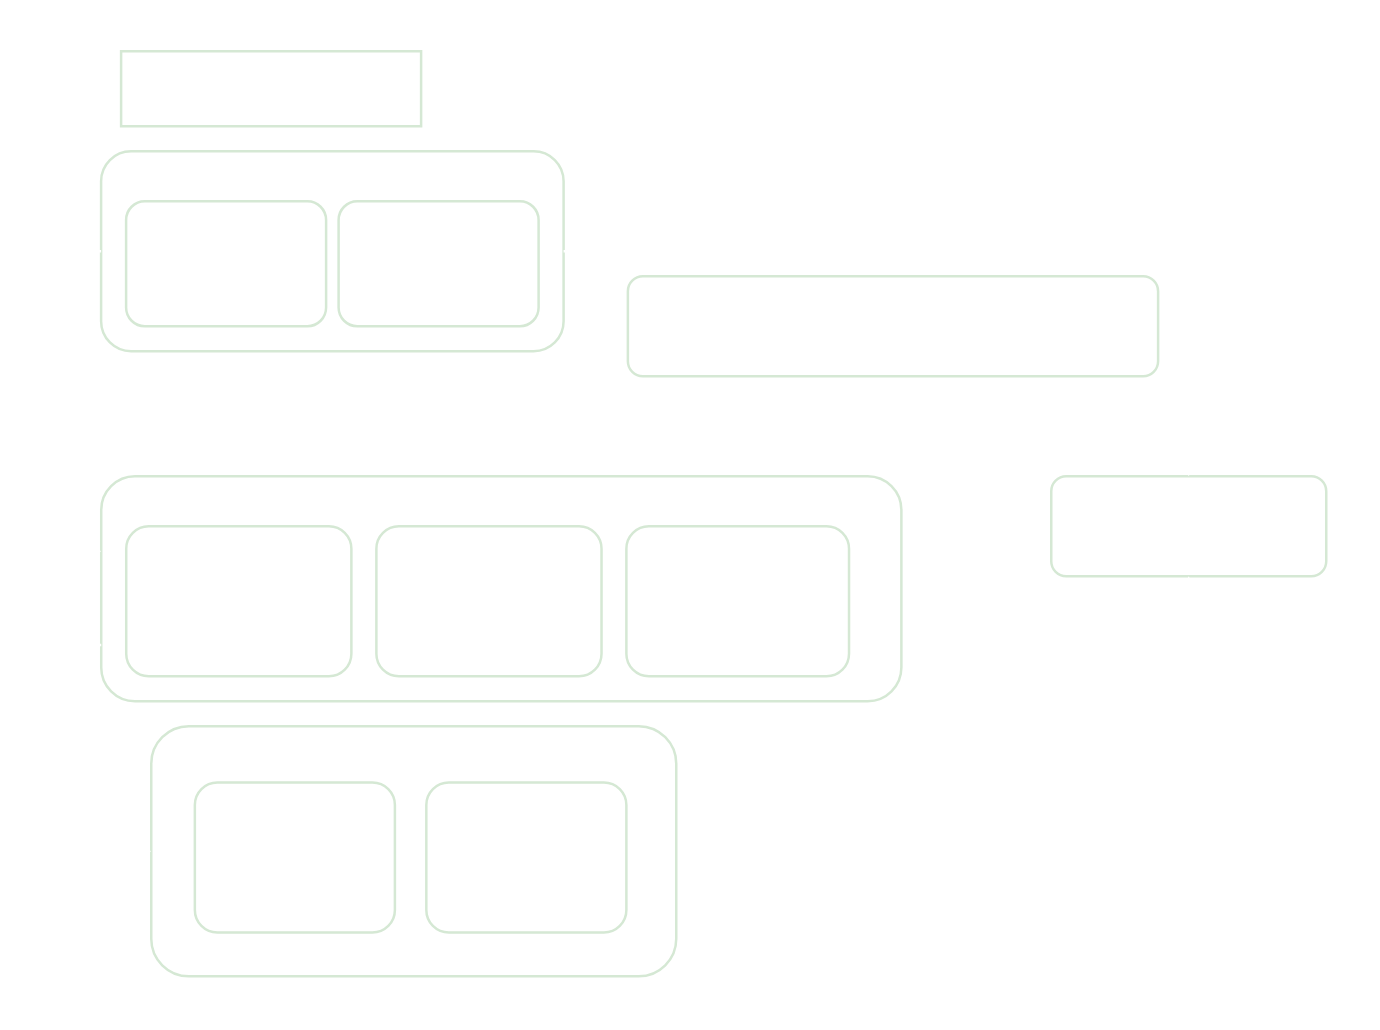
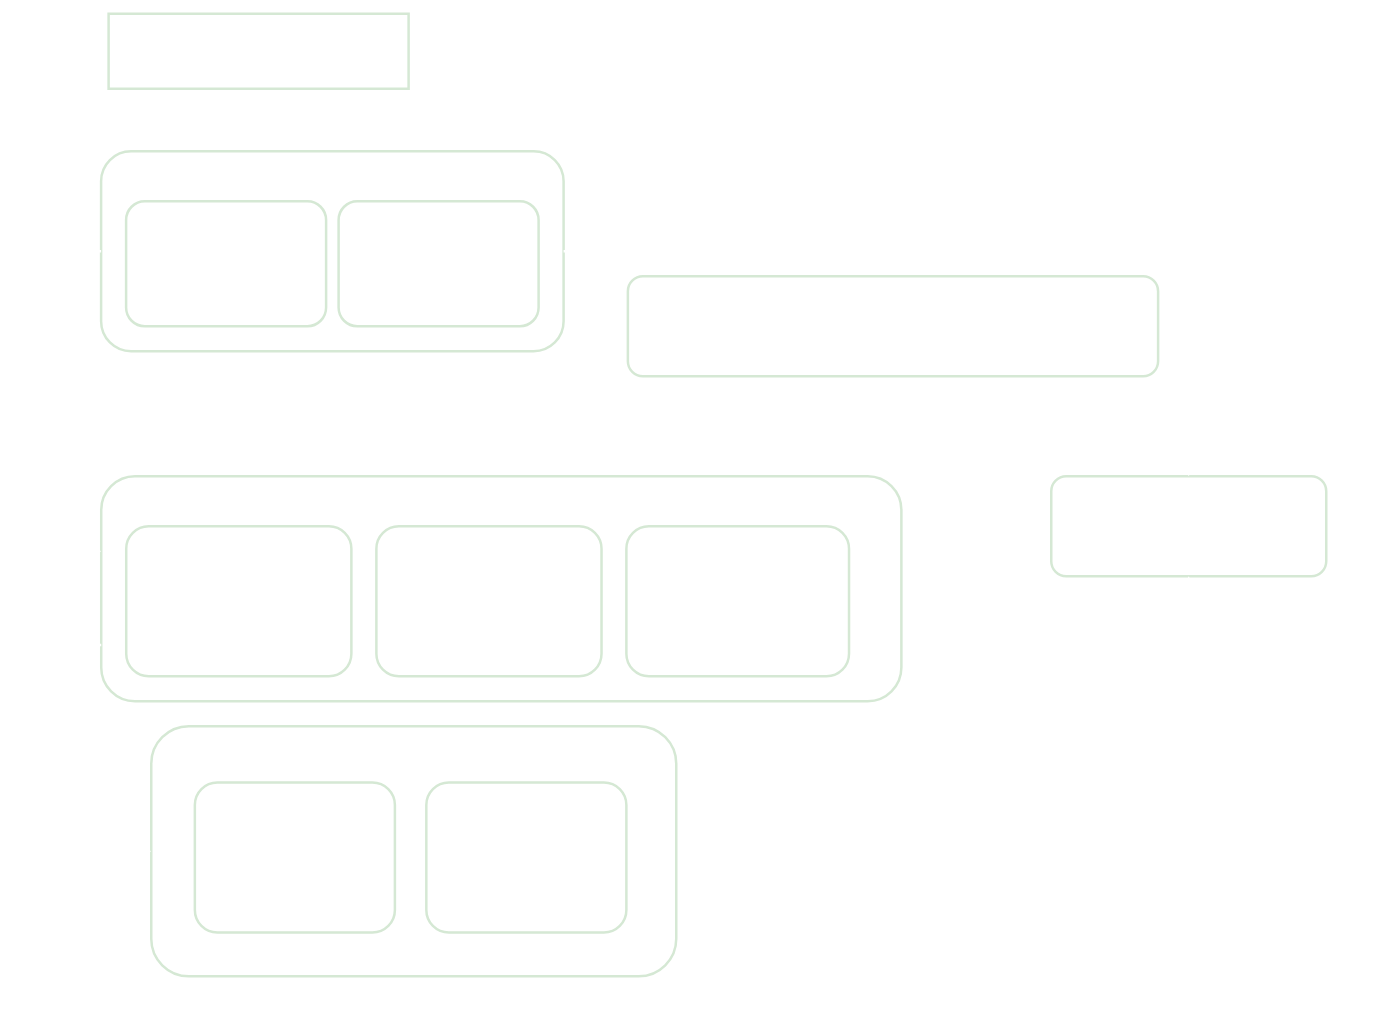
(271, 89) -> (259, 51)
